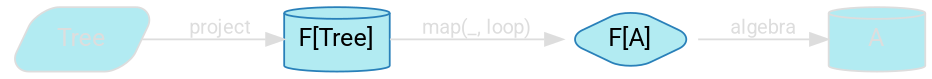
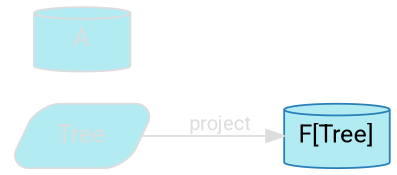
(631, 39) -> none
